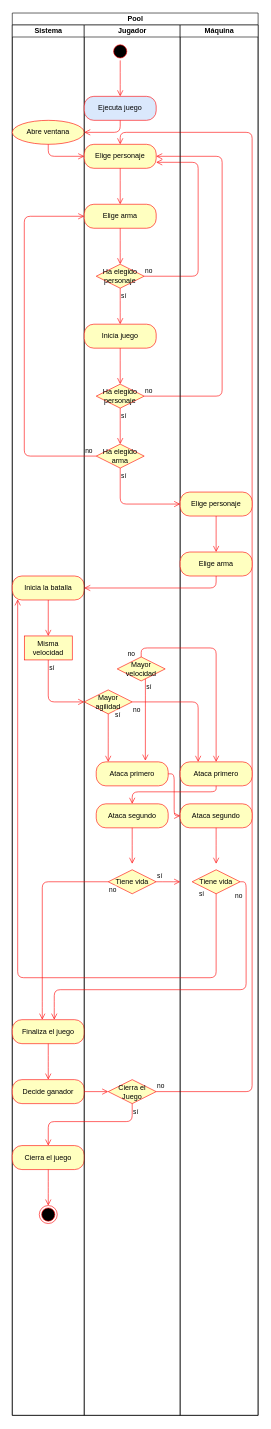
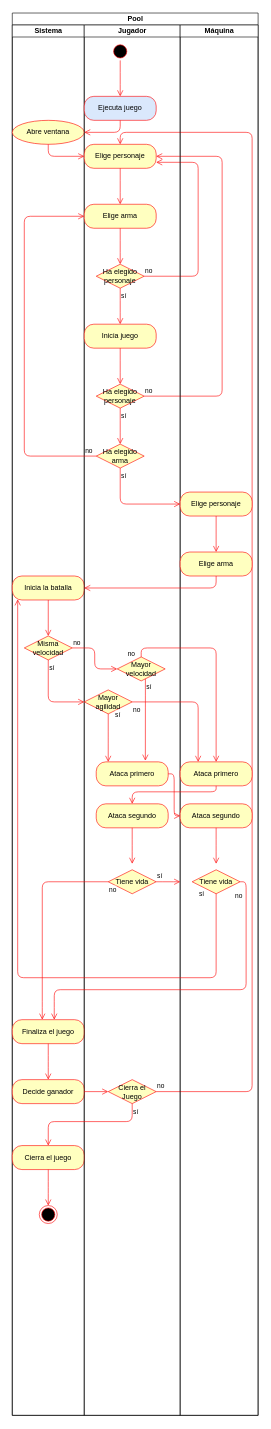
(48, 648) -> (48, 648)
none -> (95, 658)
